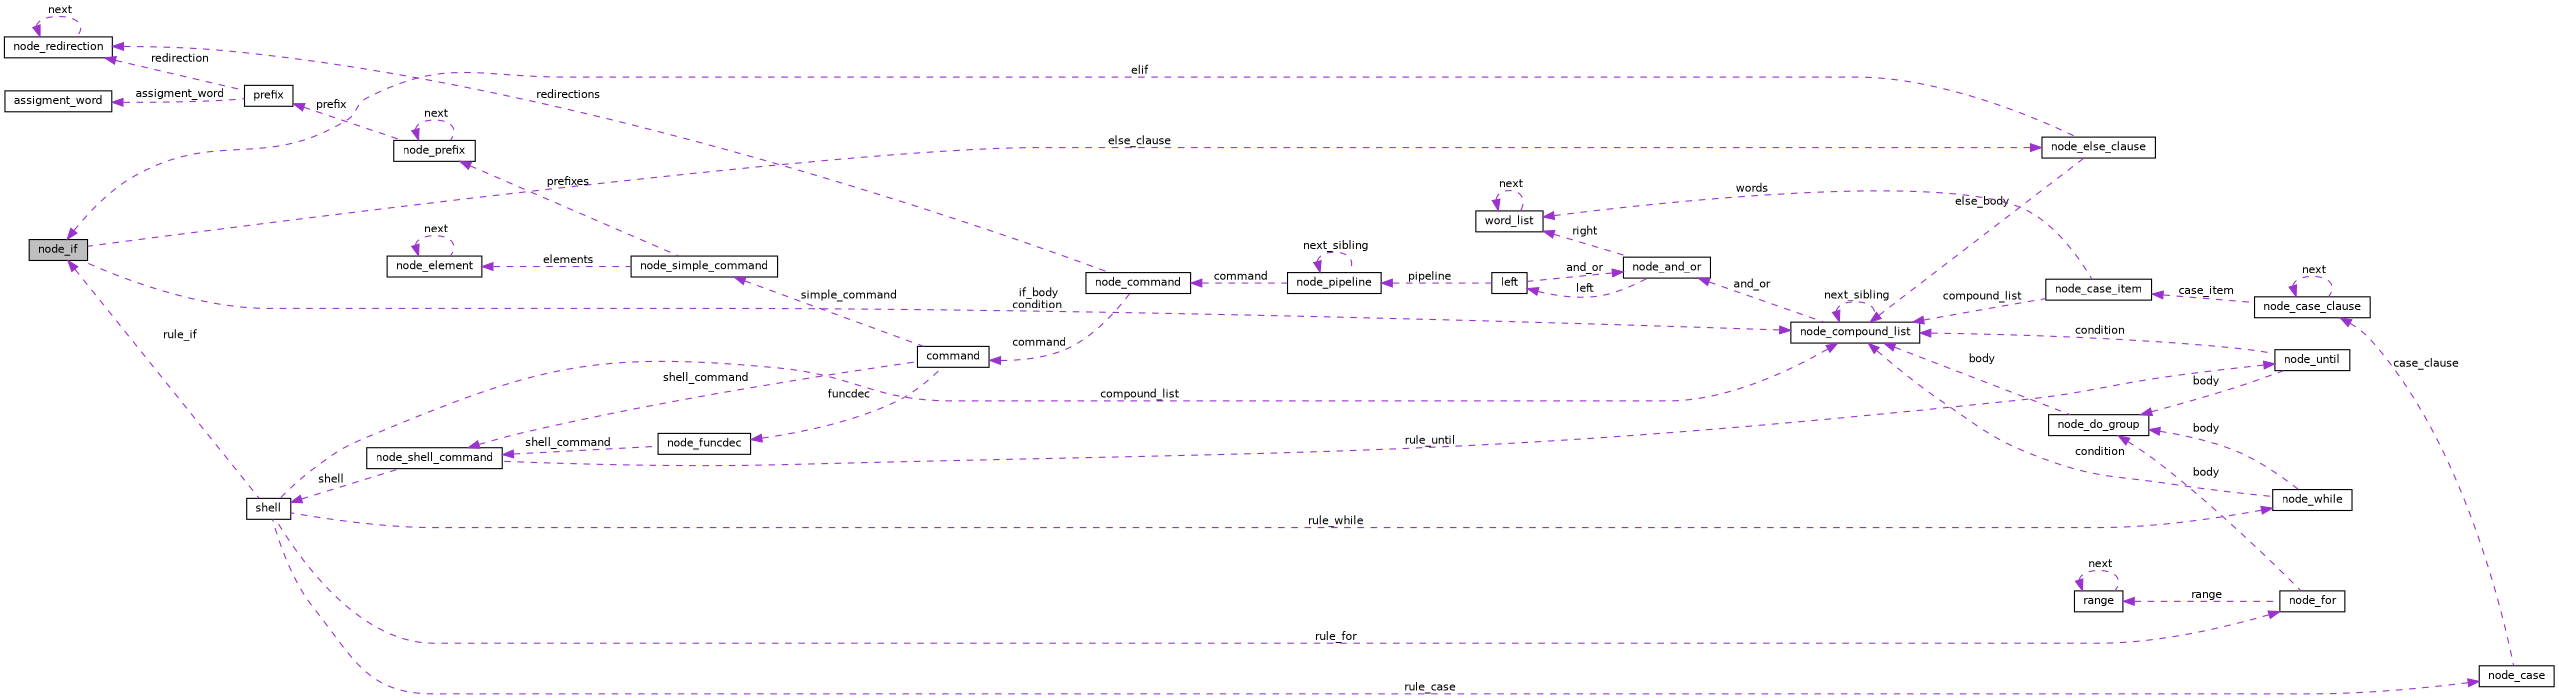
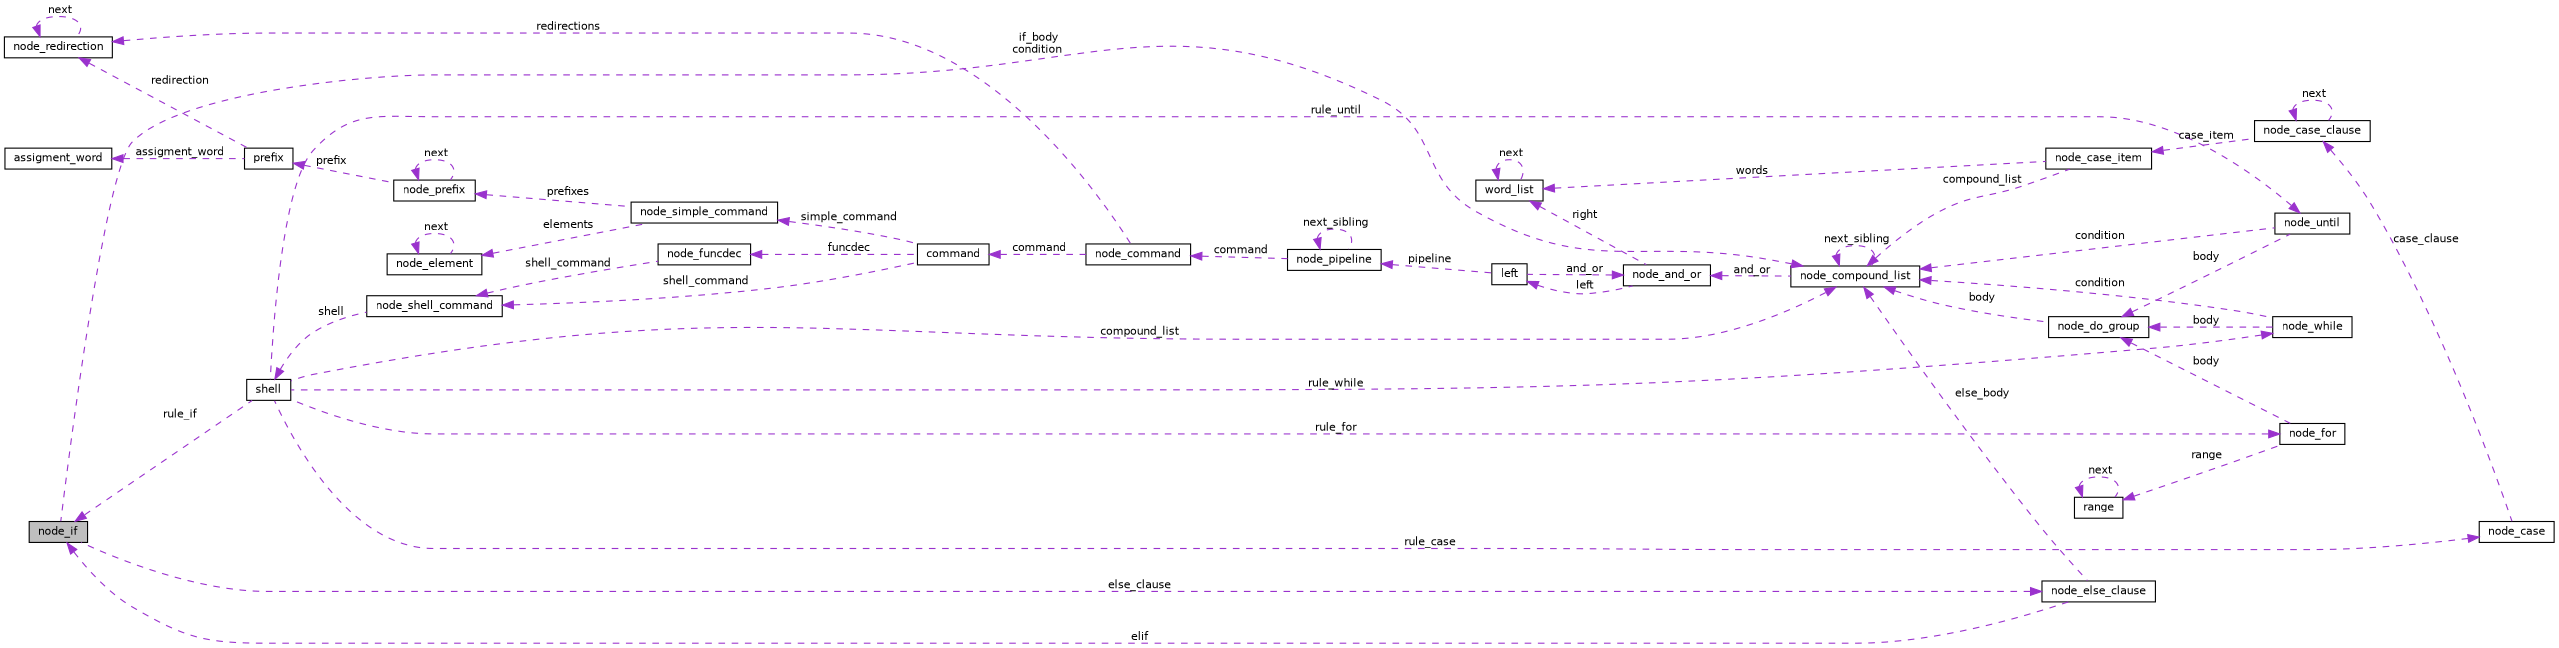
(1385, 449) -> (1191, 117)
